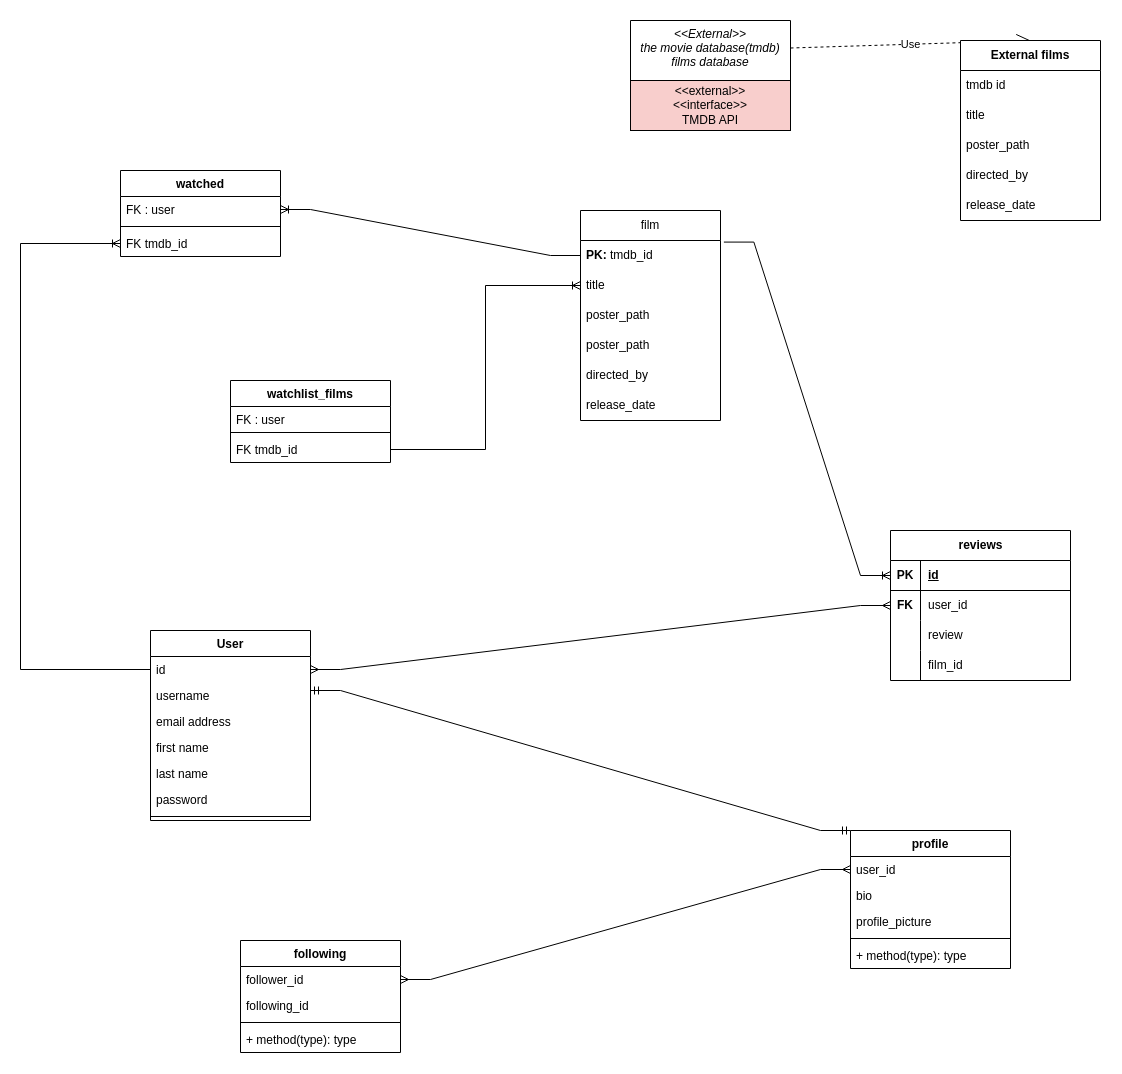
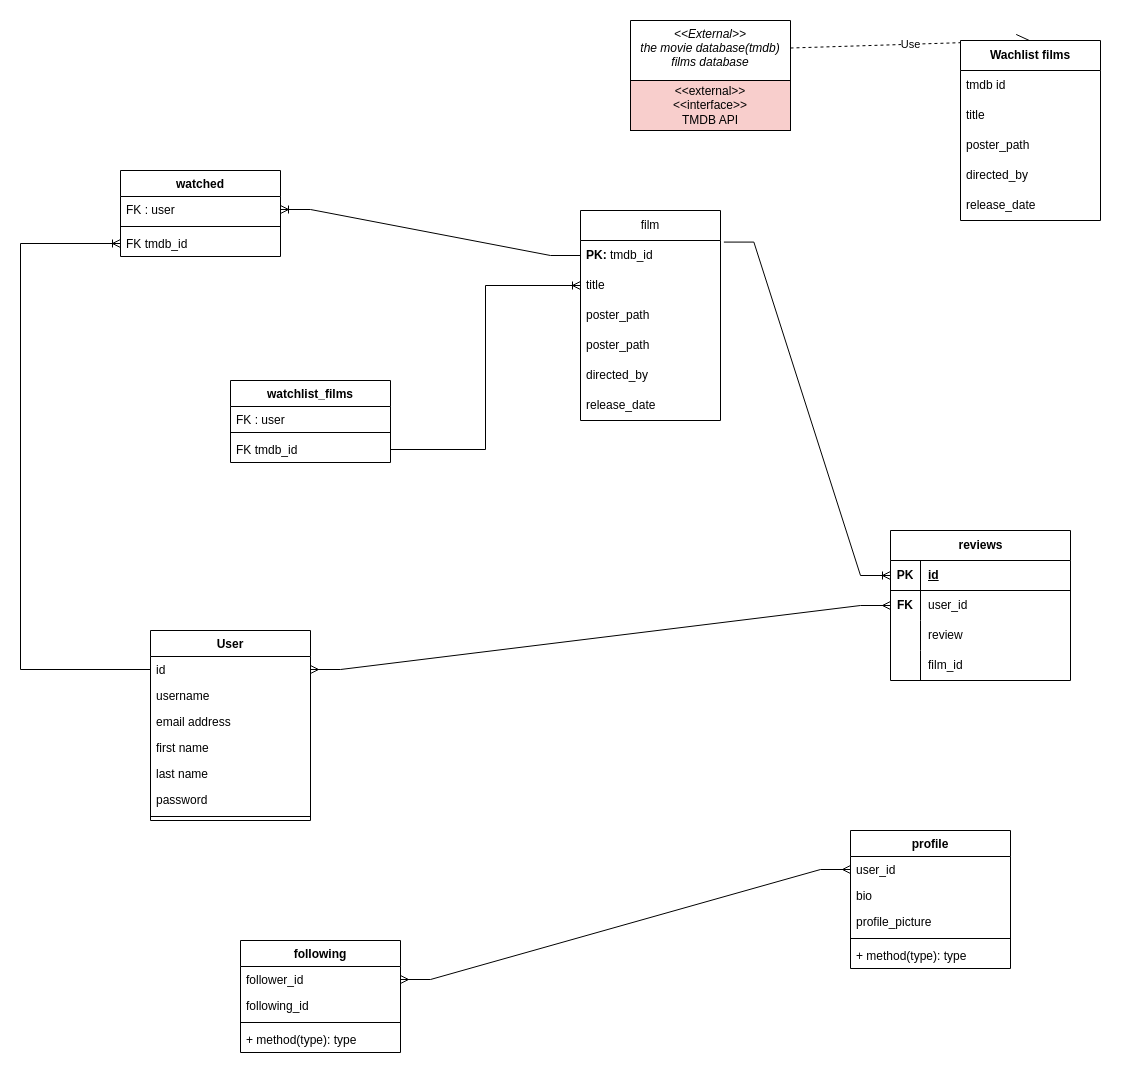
(1031, 56) -> (1031, 56)
(581, 761) -> none
